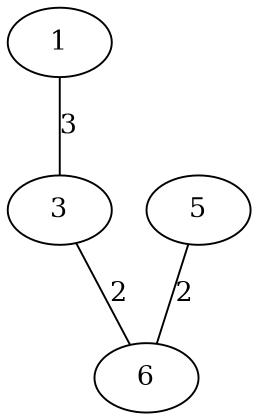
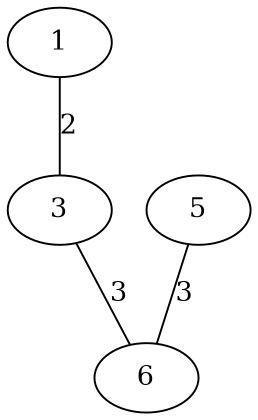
(69, 126) -> (69, 126)
(120, 294) -> (120, 294)
(185, 294) -> (185, 294)
